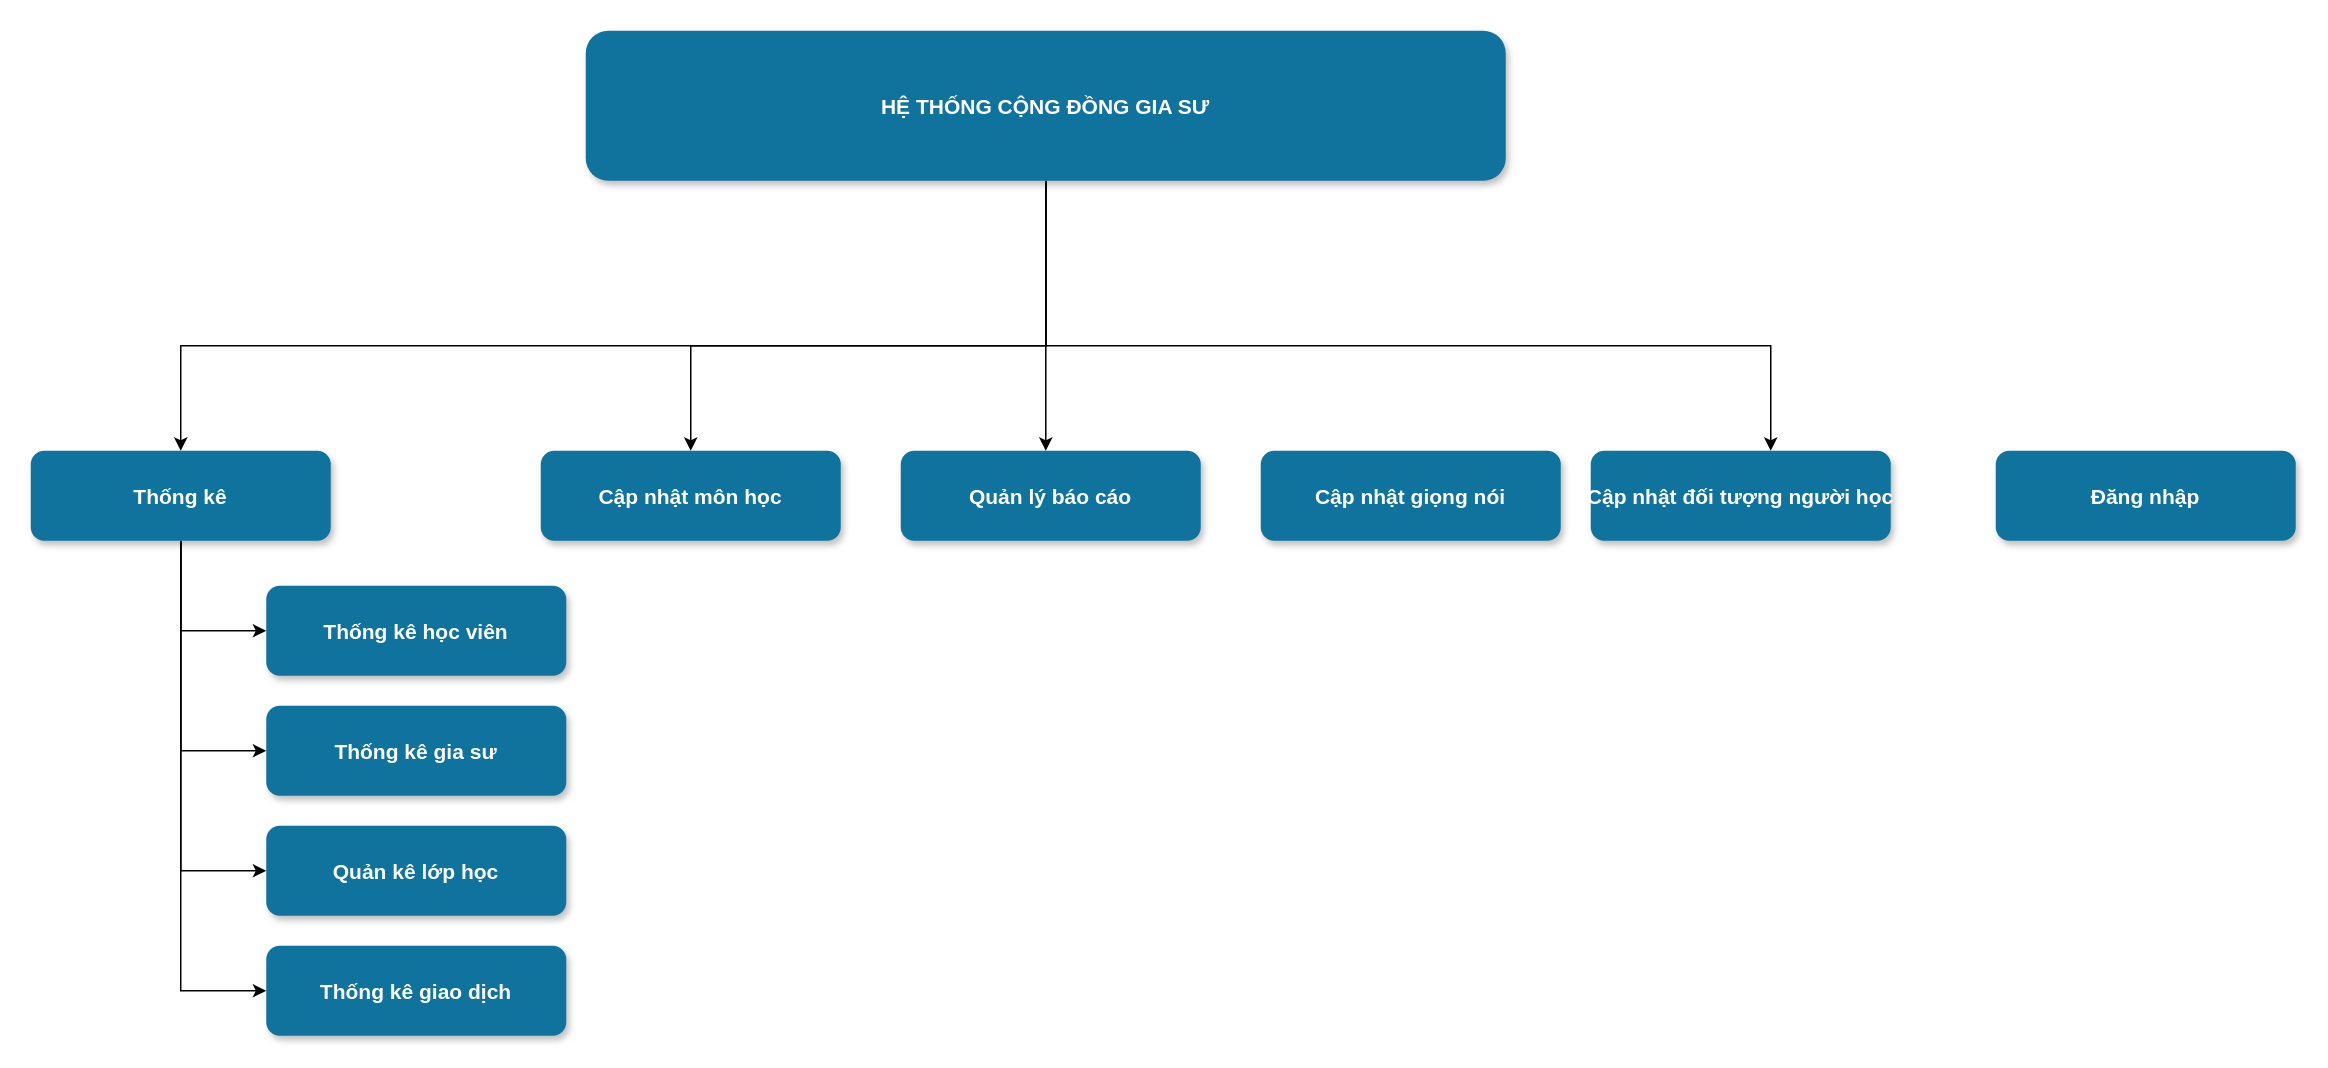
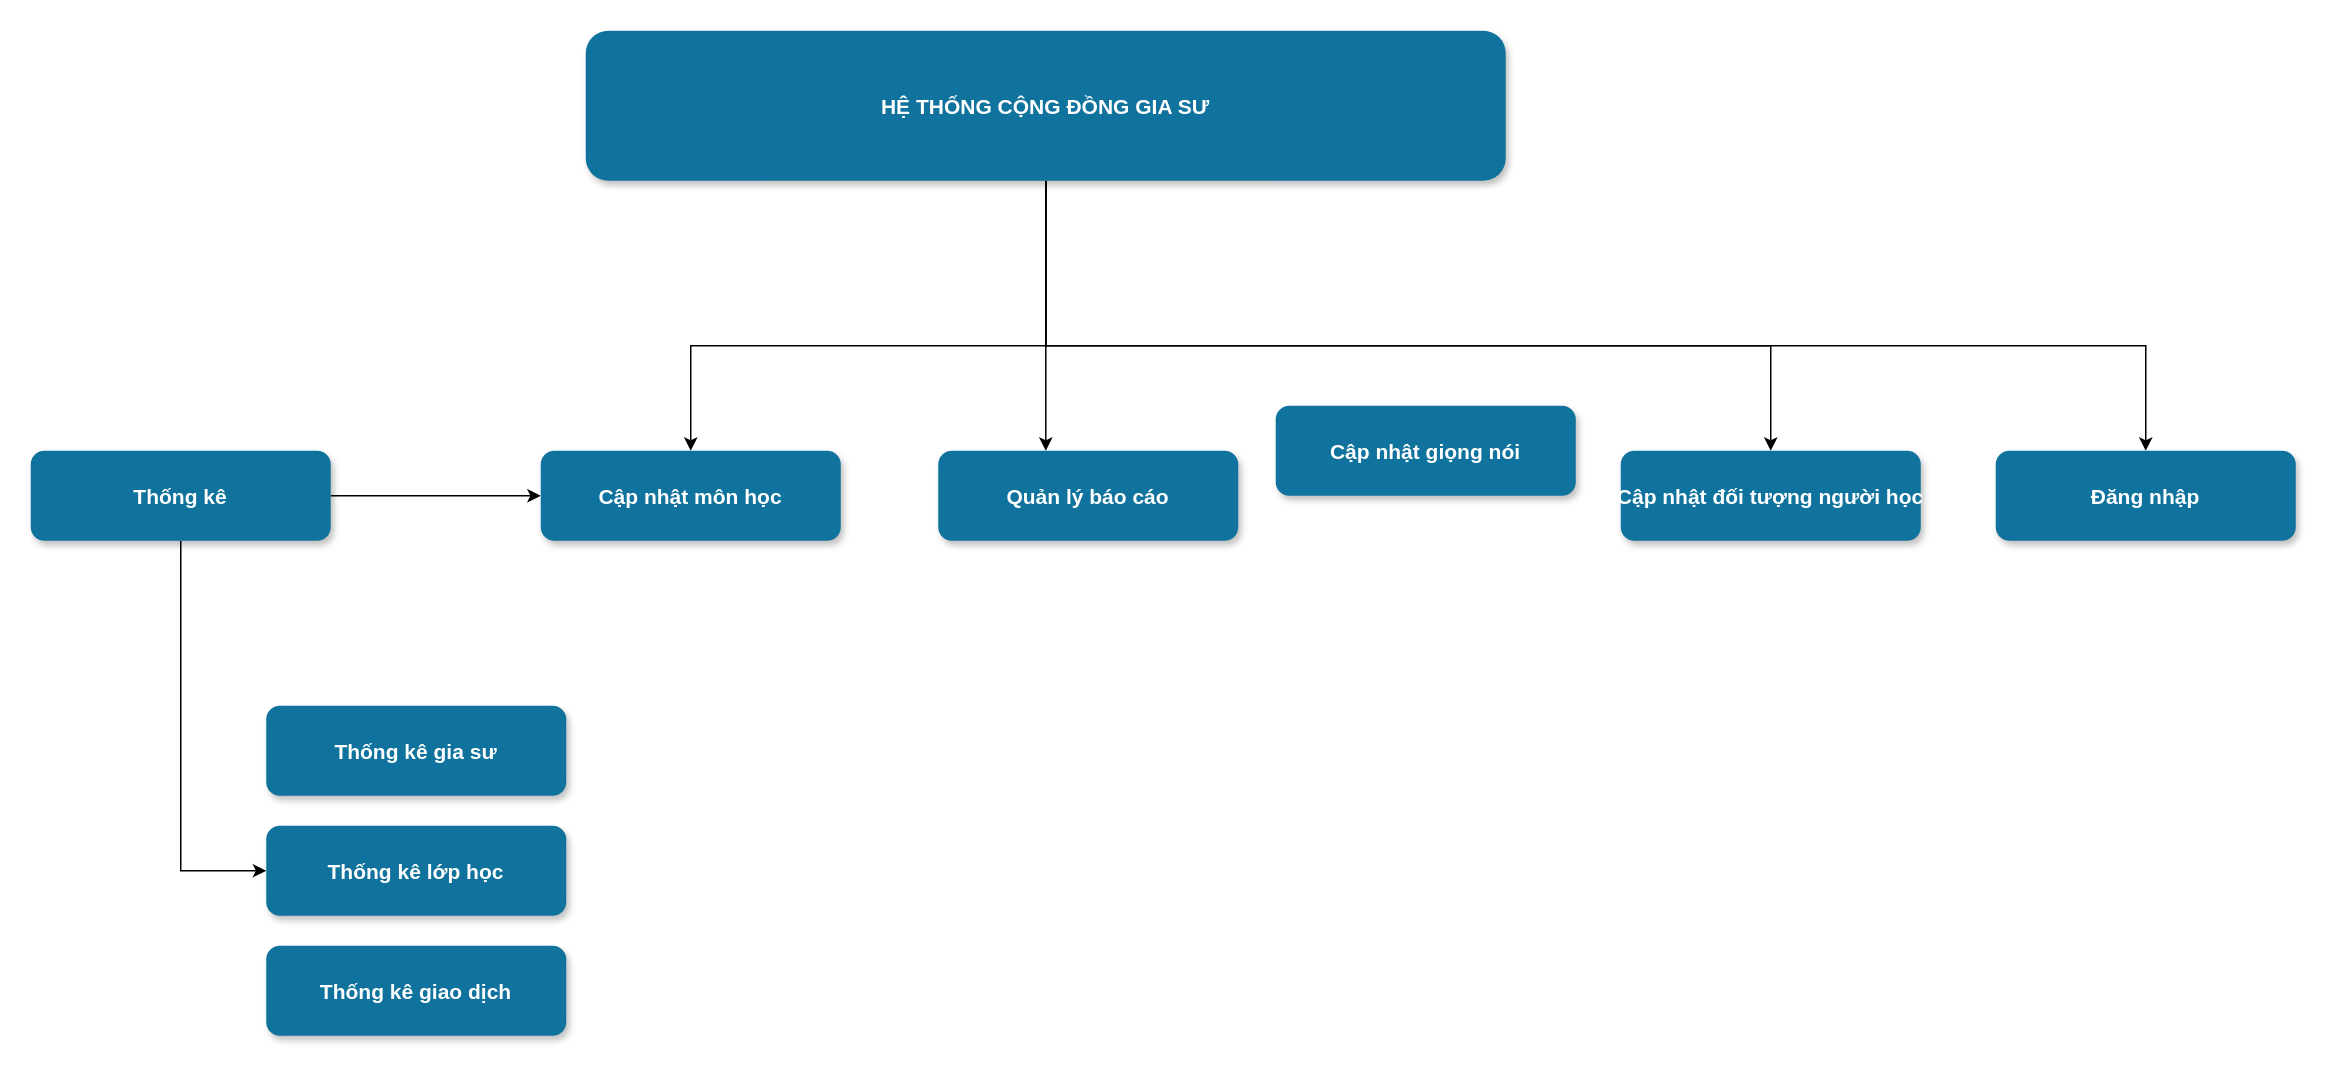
(387, 346) -> none
none -> (2007, 346)
(1051, 496) -> (1088, 496)
(1411, 496) -> (1426, 451)
(1741, 496) -> (1771, 496)
(219, 631) -> none
(416, 631) -> none
(219, 751) -> none
(416, 872) -> (416, 872)
(181, 969) -> (431, 496)
